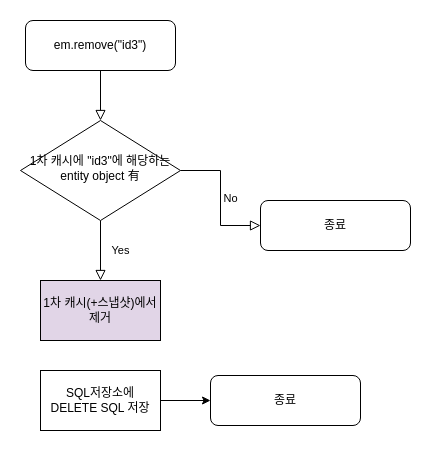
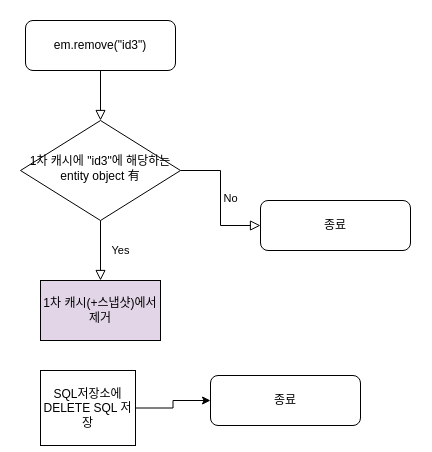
(101, 401) -> (88, 408)
